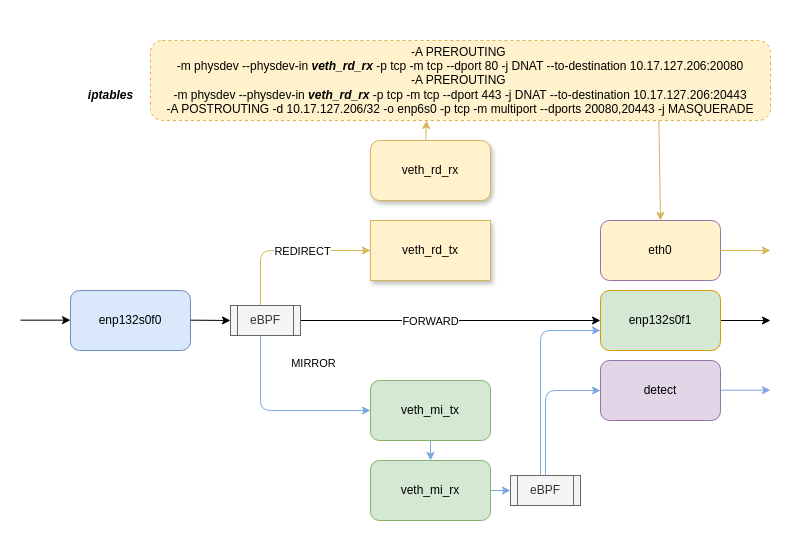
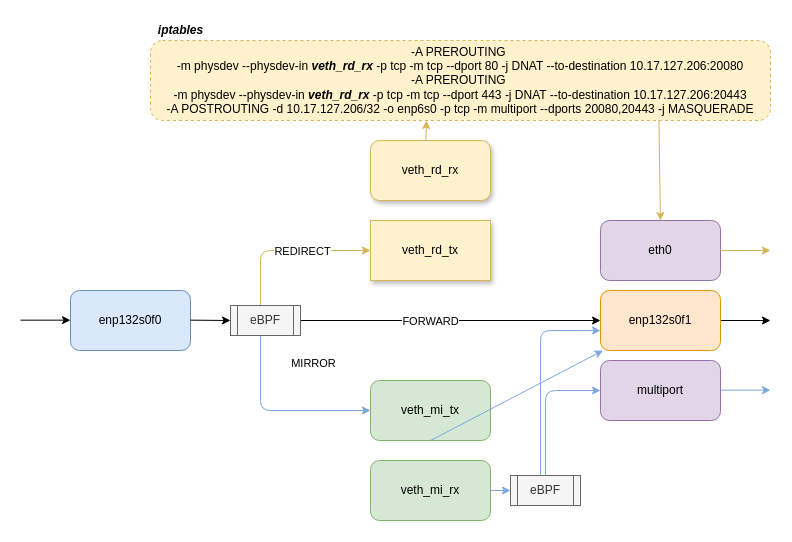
(111, 96) -> (181, 31)
(661, 251) -> (661, 251)
(661, 321) -> (661, 321)
(661, 391) -> (661, 391)
(431, 447) -> (483, 413)
